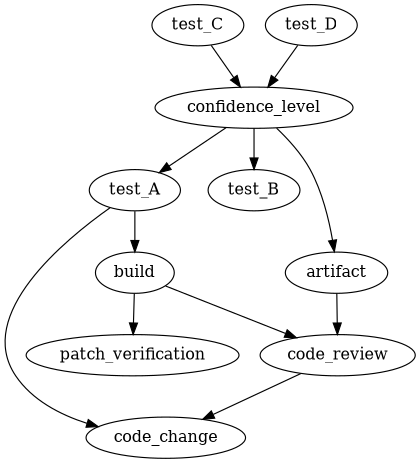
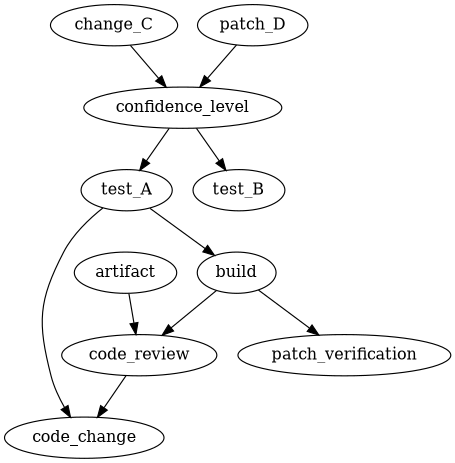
(198, 25) -> (114, 25)
(311, 25) -> (253, 25)
(315, 179) -> none
